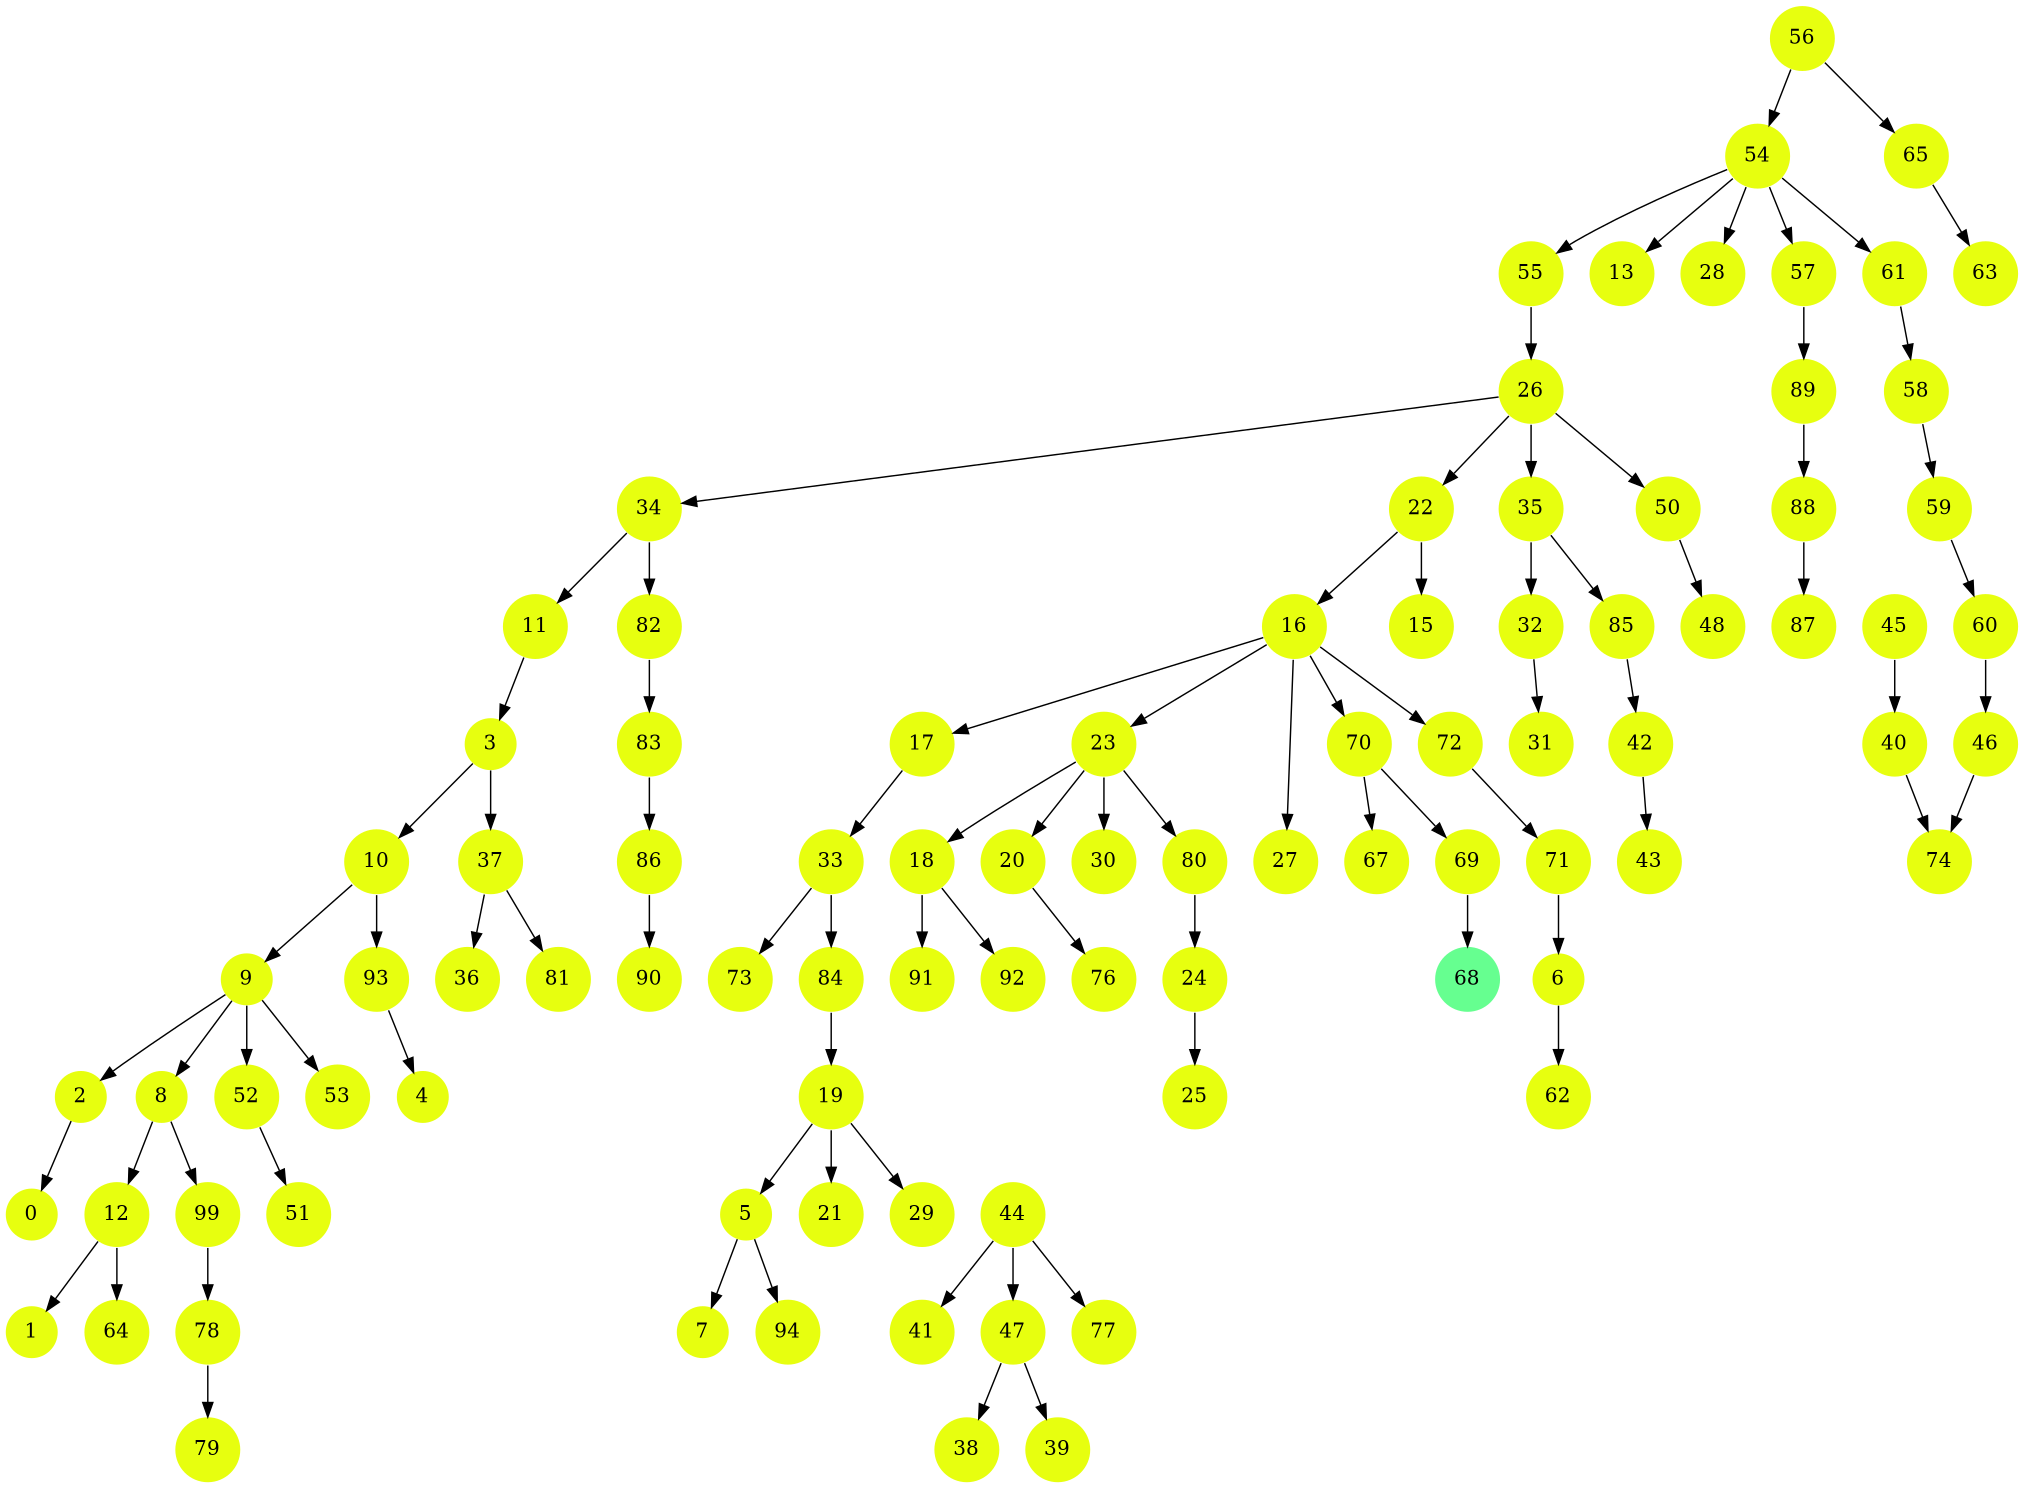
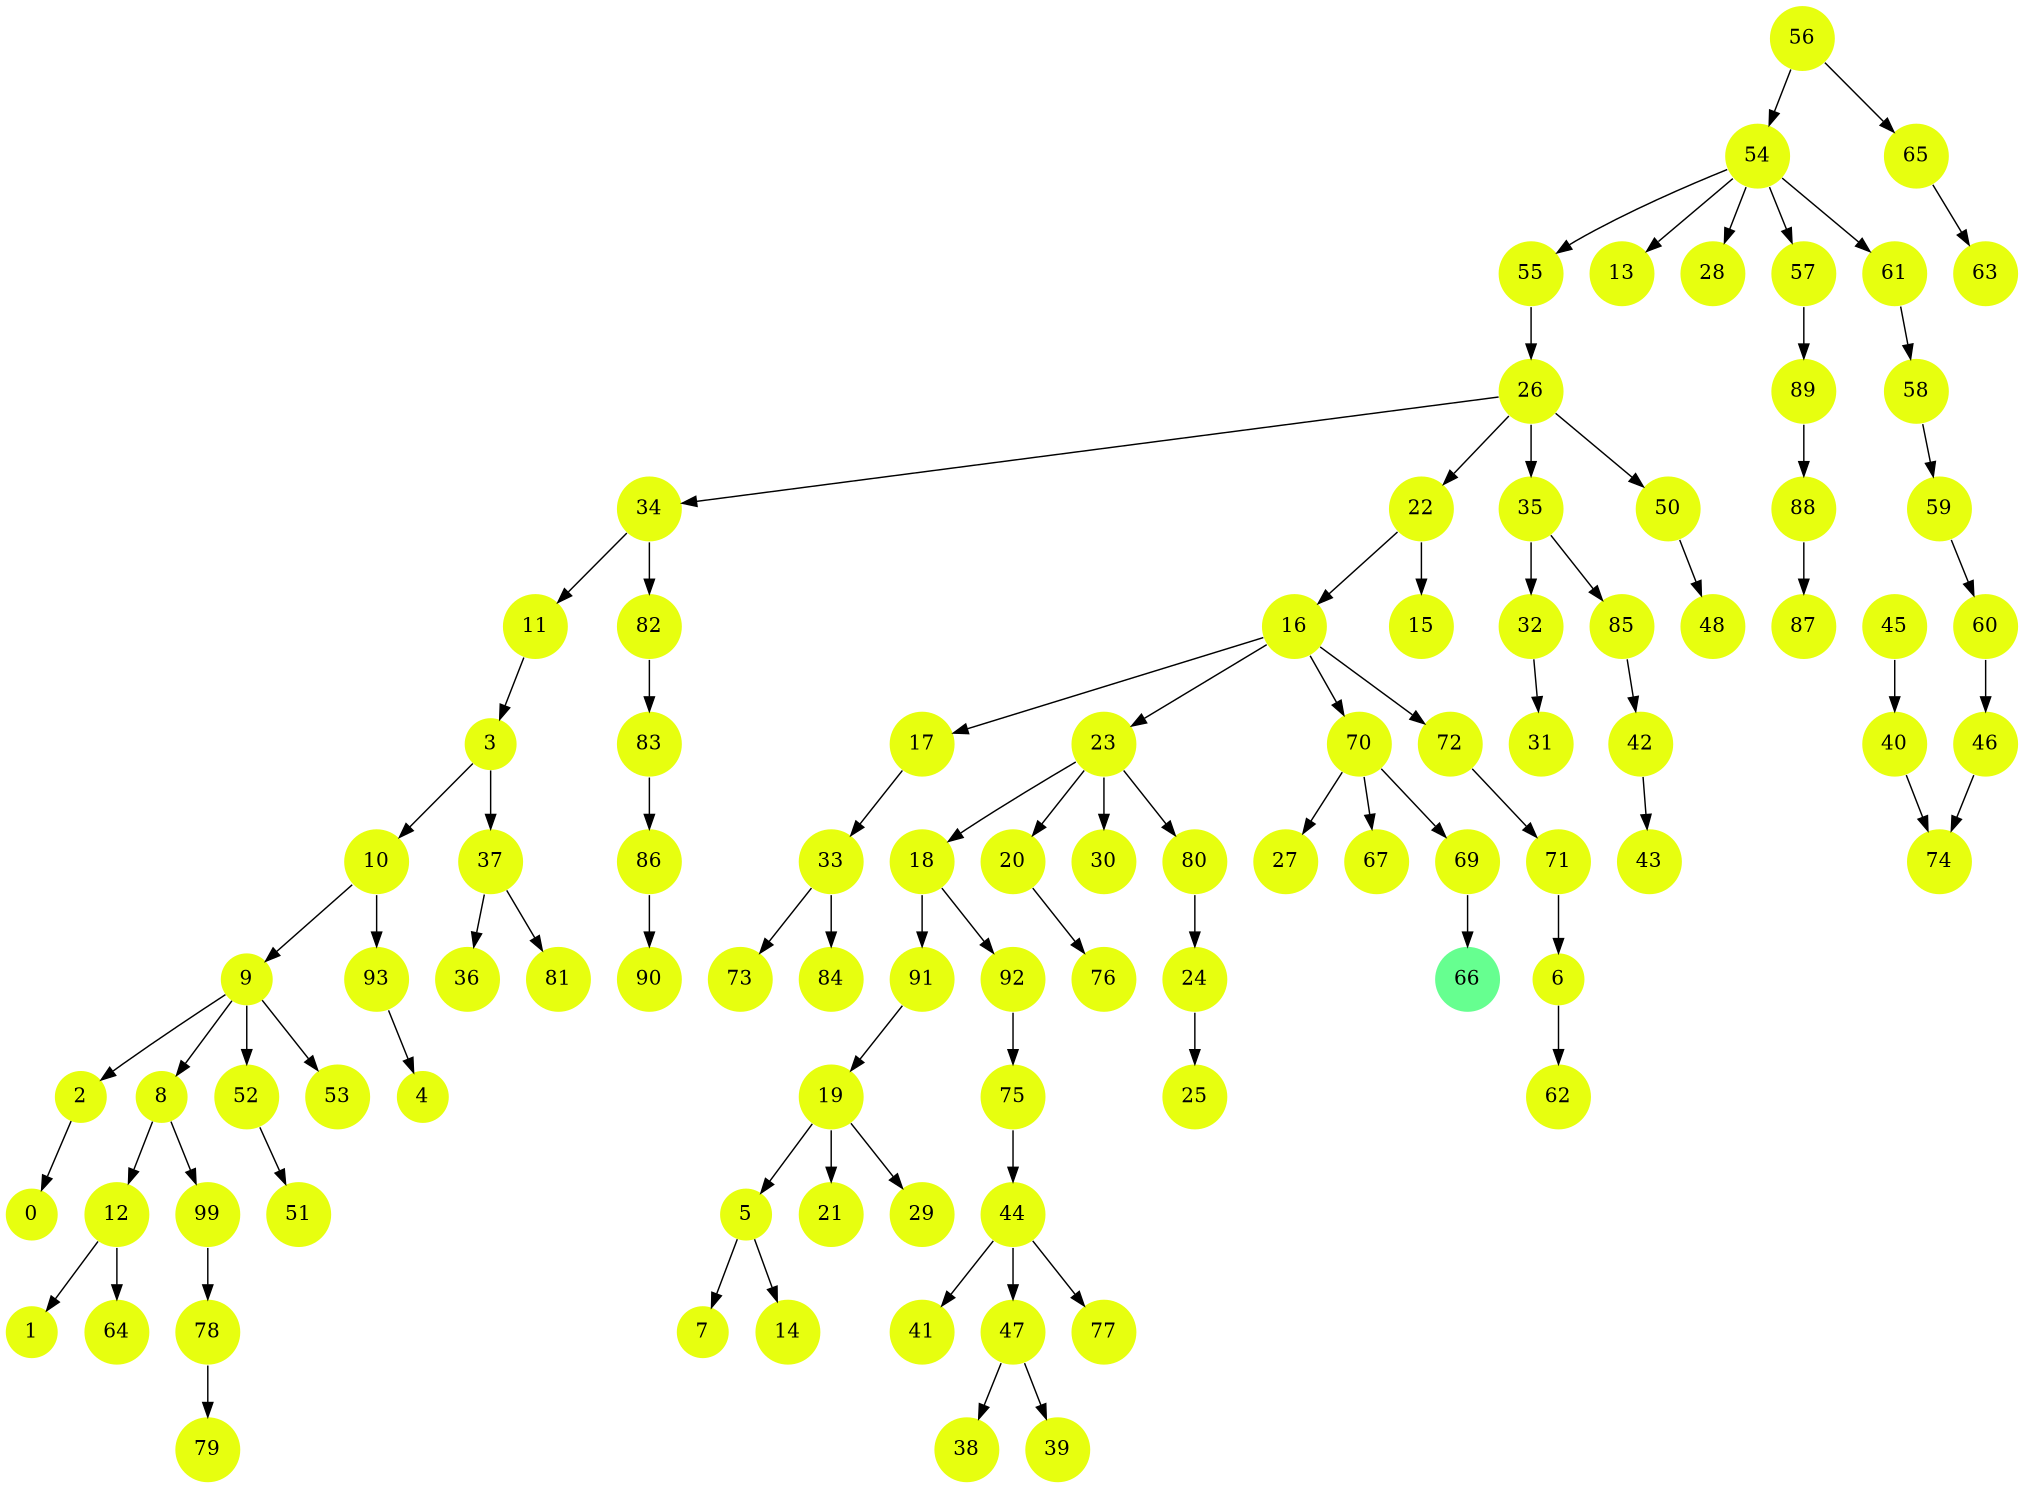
(1290, 737) -> (1327, 797)
(1468, 979) -> (1468, 979)
(831, 1031) -> (881, 1032)
none -> (1013, 1097)
(788, 1332) -> (788, 1332)
